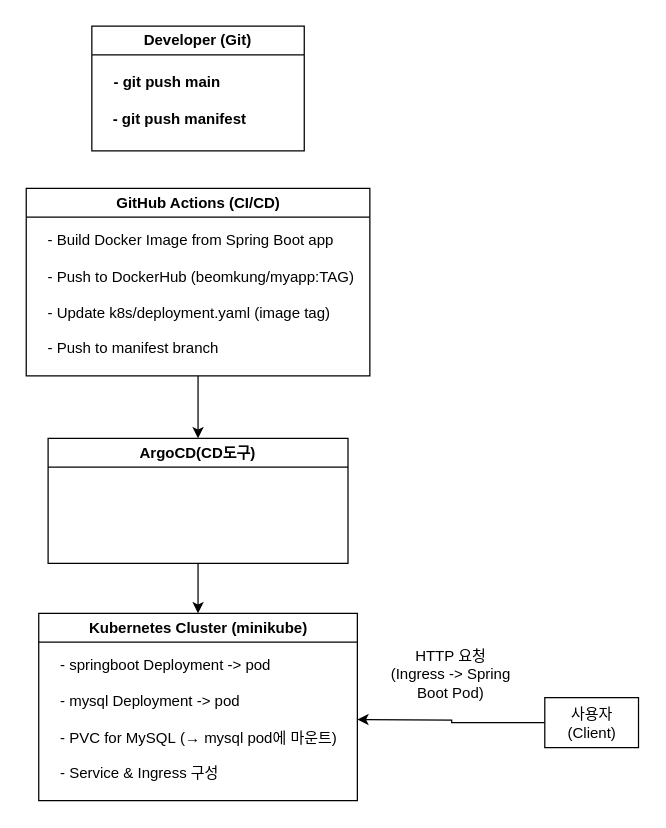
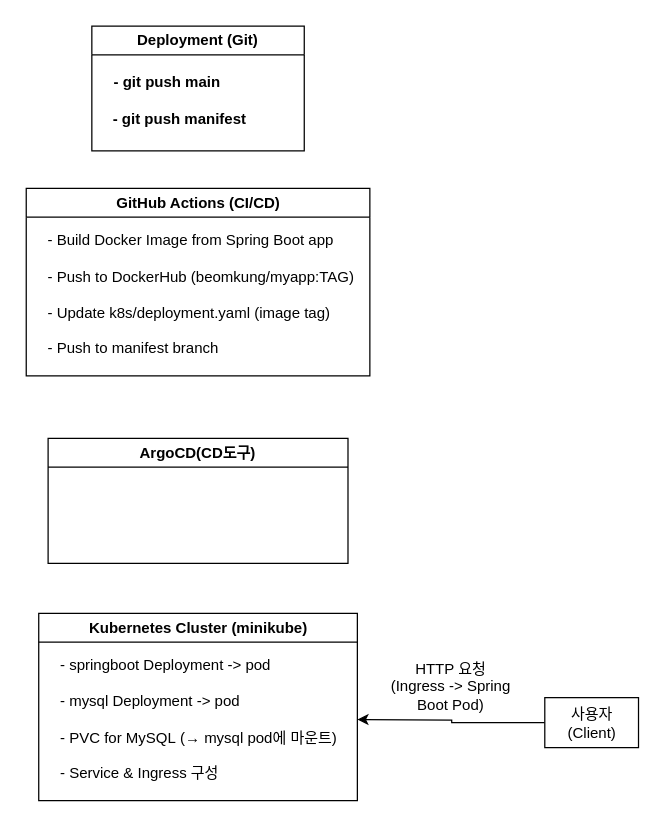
(198, 41) -> (198, 41)
(198, 404) -> none
(198, 585) -> none
(451, 674) -> (451, 687)
